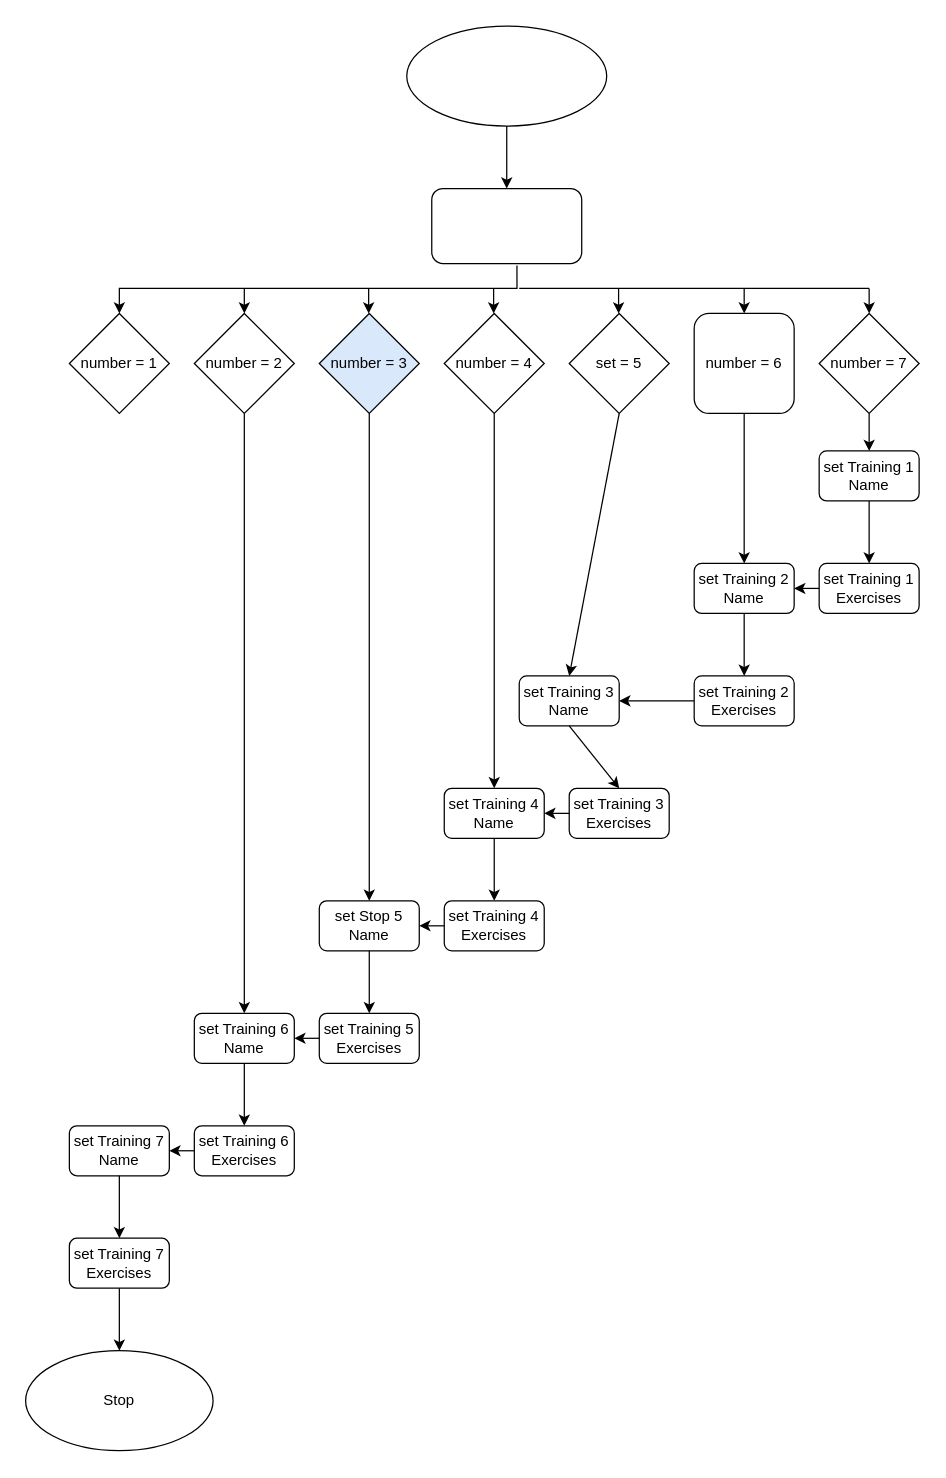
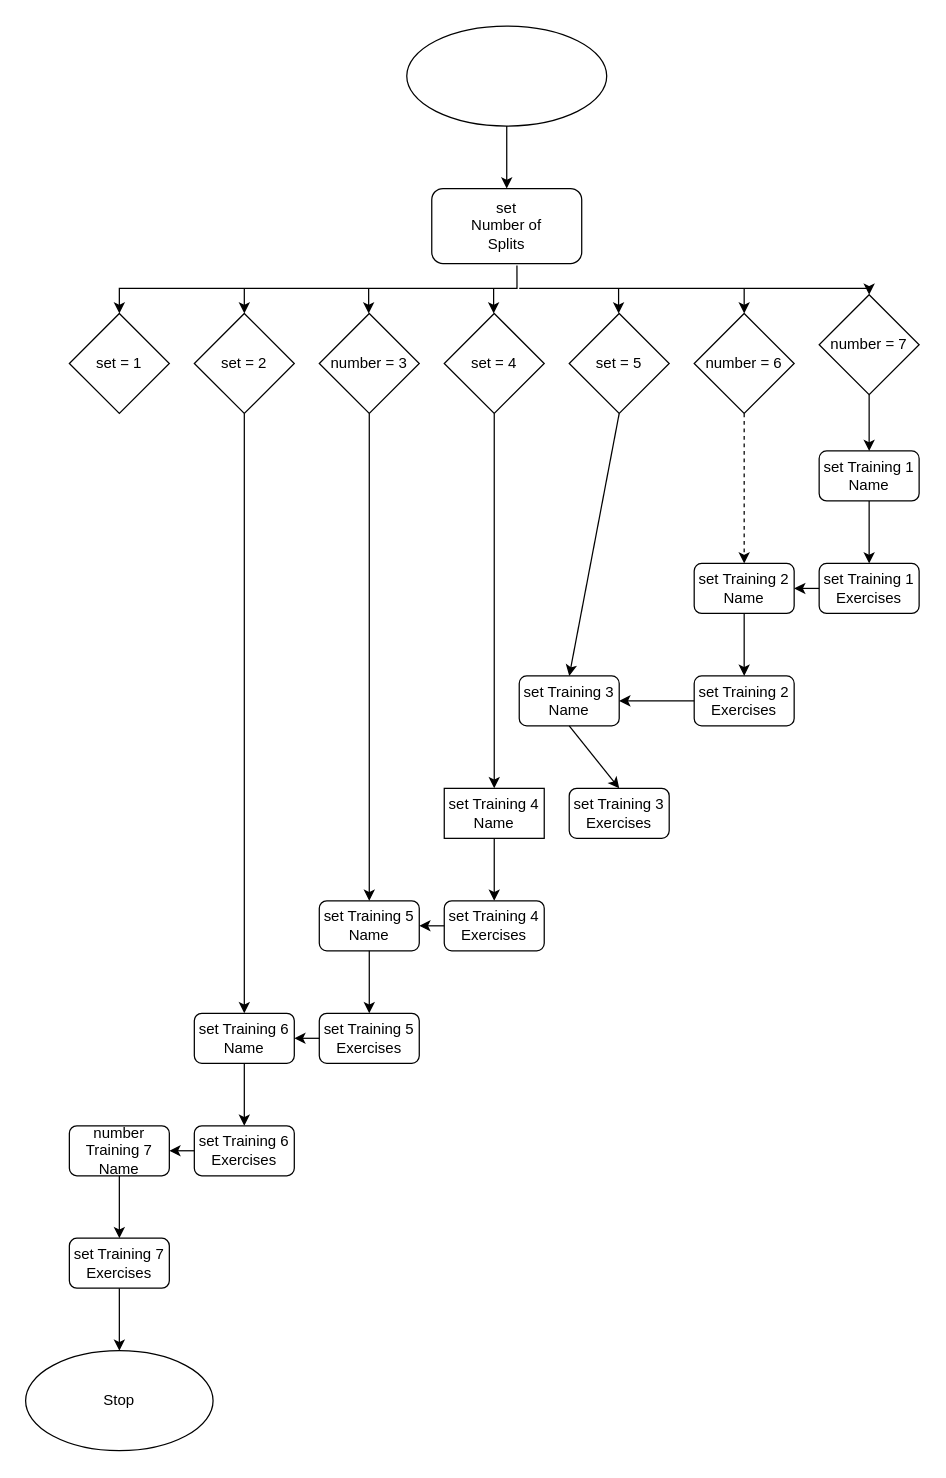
none -> (507, 226)
(119, 363) -> (119, 363)
(244, 363) -> (244, 363)
(369, 363) -> (369, 363)
(494, 363) -> (494, 363)
(744, 363) -> (744, 363)
(869, 363) -> (869, 344)
(744, 484) -> (744, 484)
(494, 813) -> (494, 813)
(561, 813) -> none
(369, 926) -> (369, 926)
(119, 1151) -> (119, 1151)
